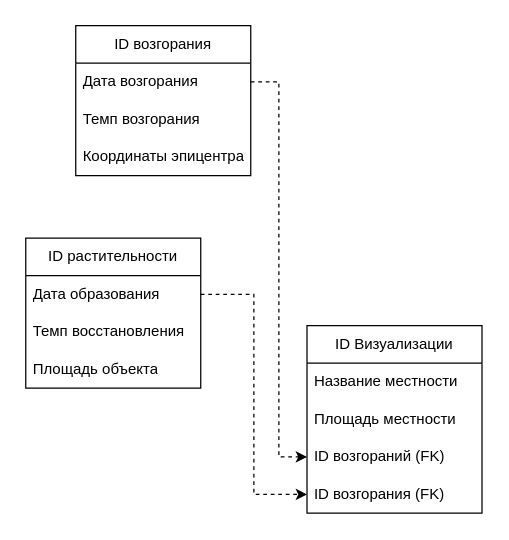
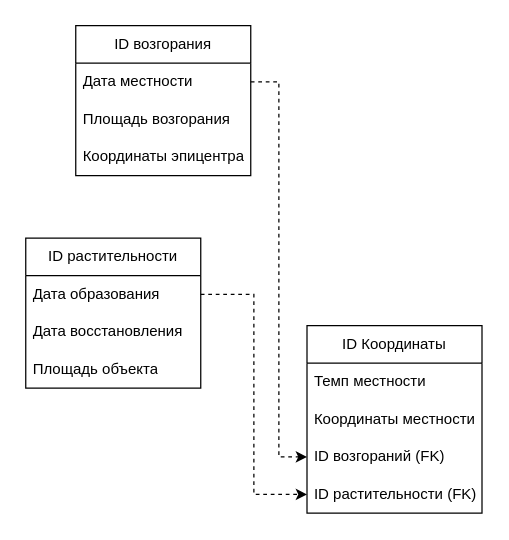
(144, 82) -> (140, 82)
(144, 119) -> (157, 119)
(111, 332) -> (111, 332)
(394, 344) -> (394, 344)
(388, 382) -> (371, 382)
(384, 419) -> (396, 419)
(386, 494) -> (396, 494)
